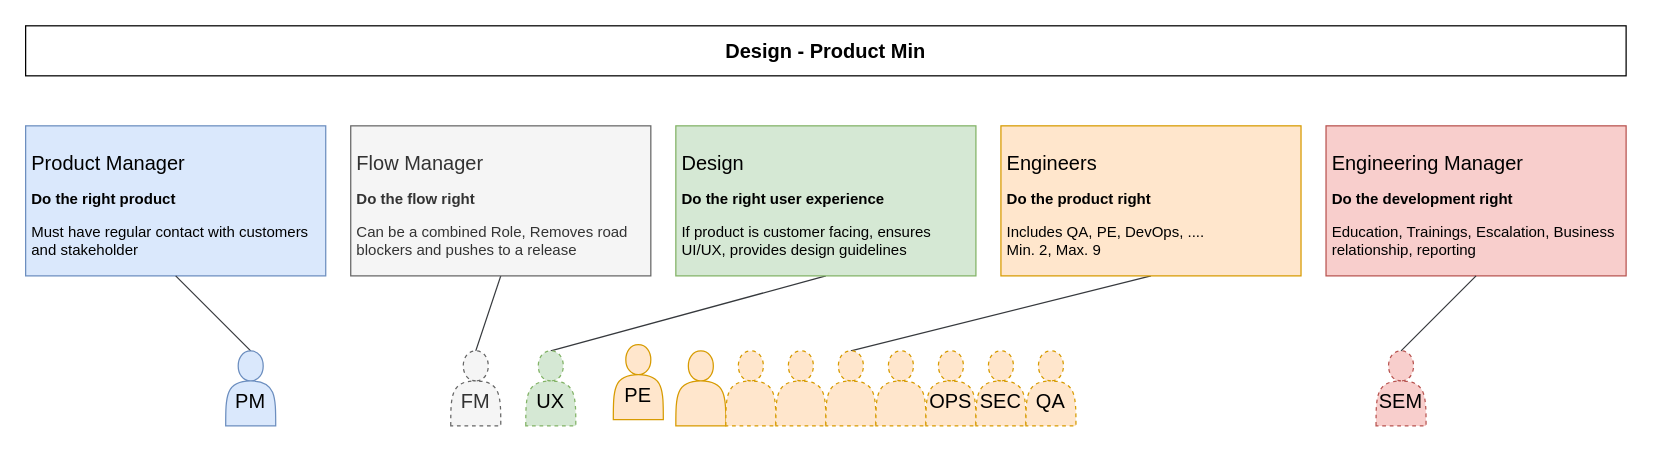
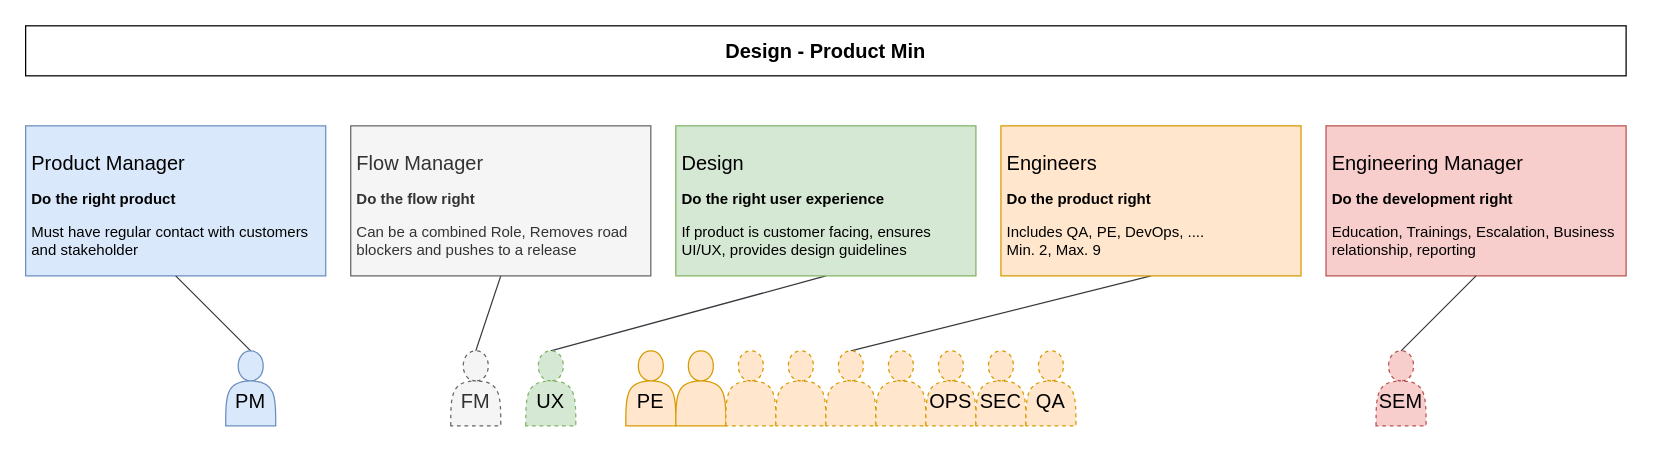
(638, 382) -> (651, 388)
